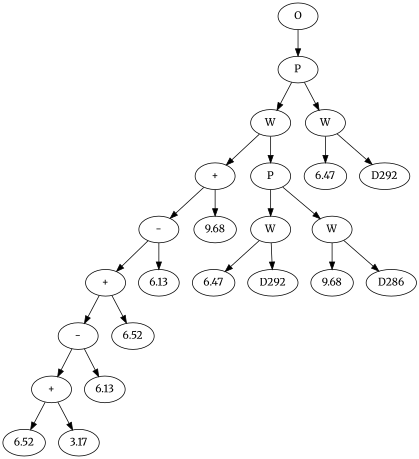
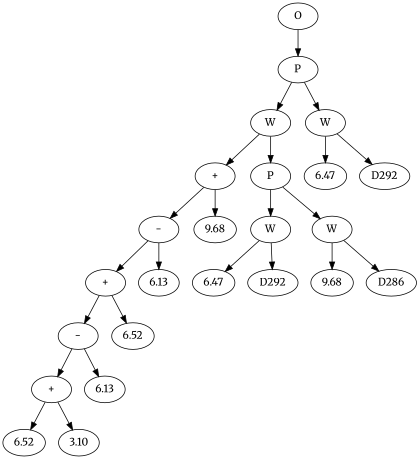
(79, 443) -> (79, 443)
